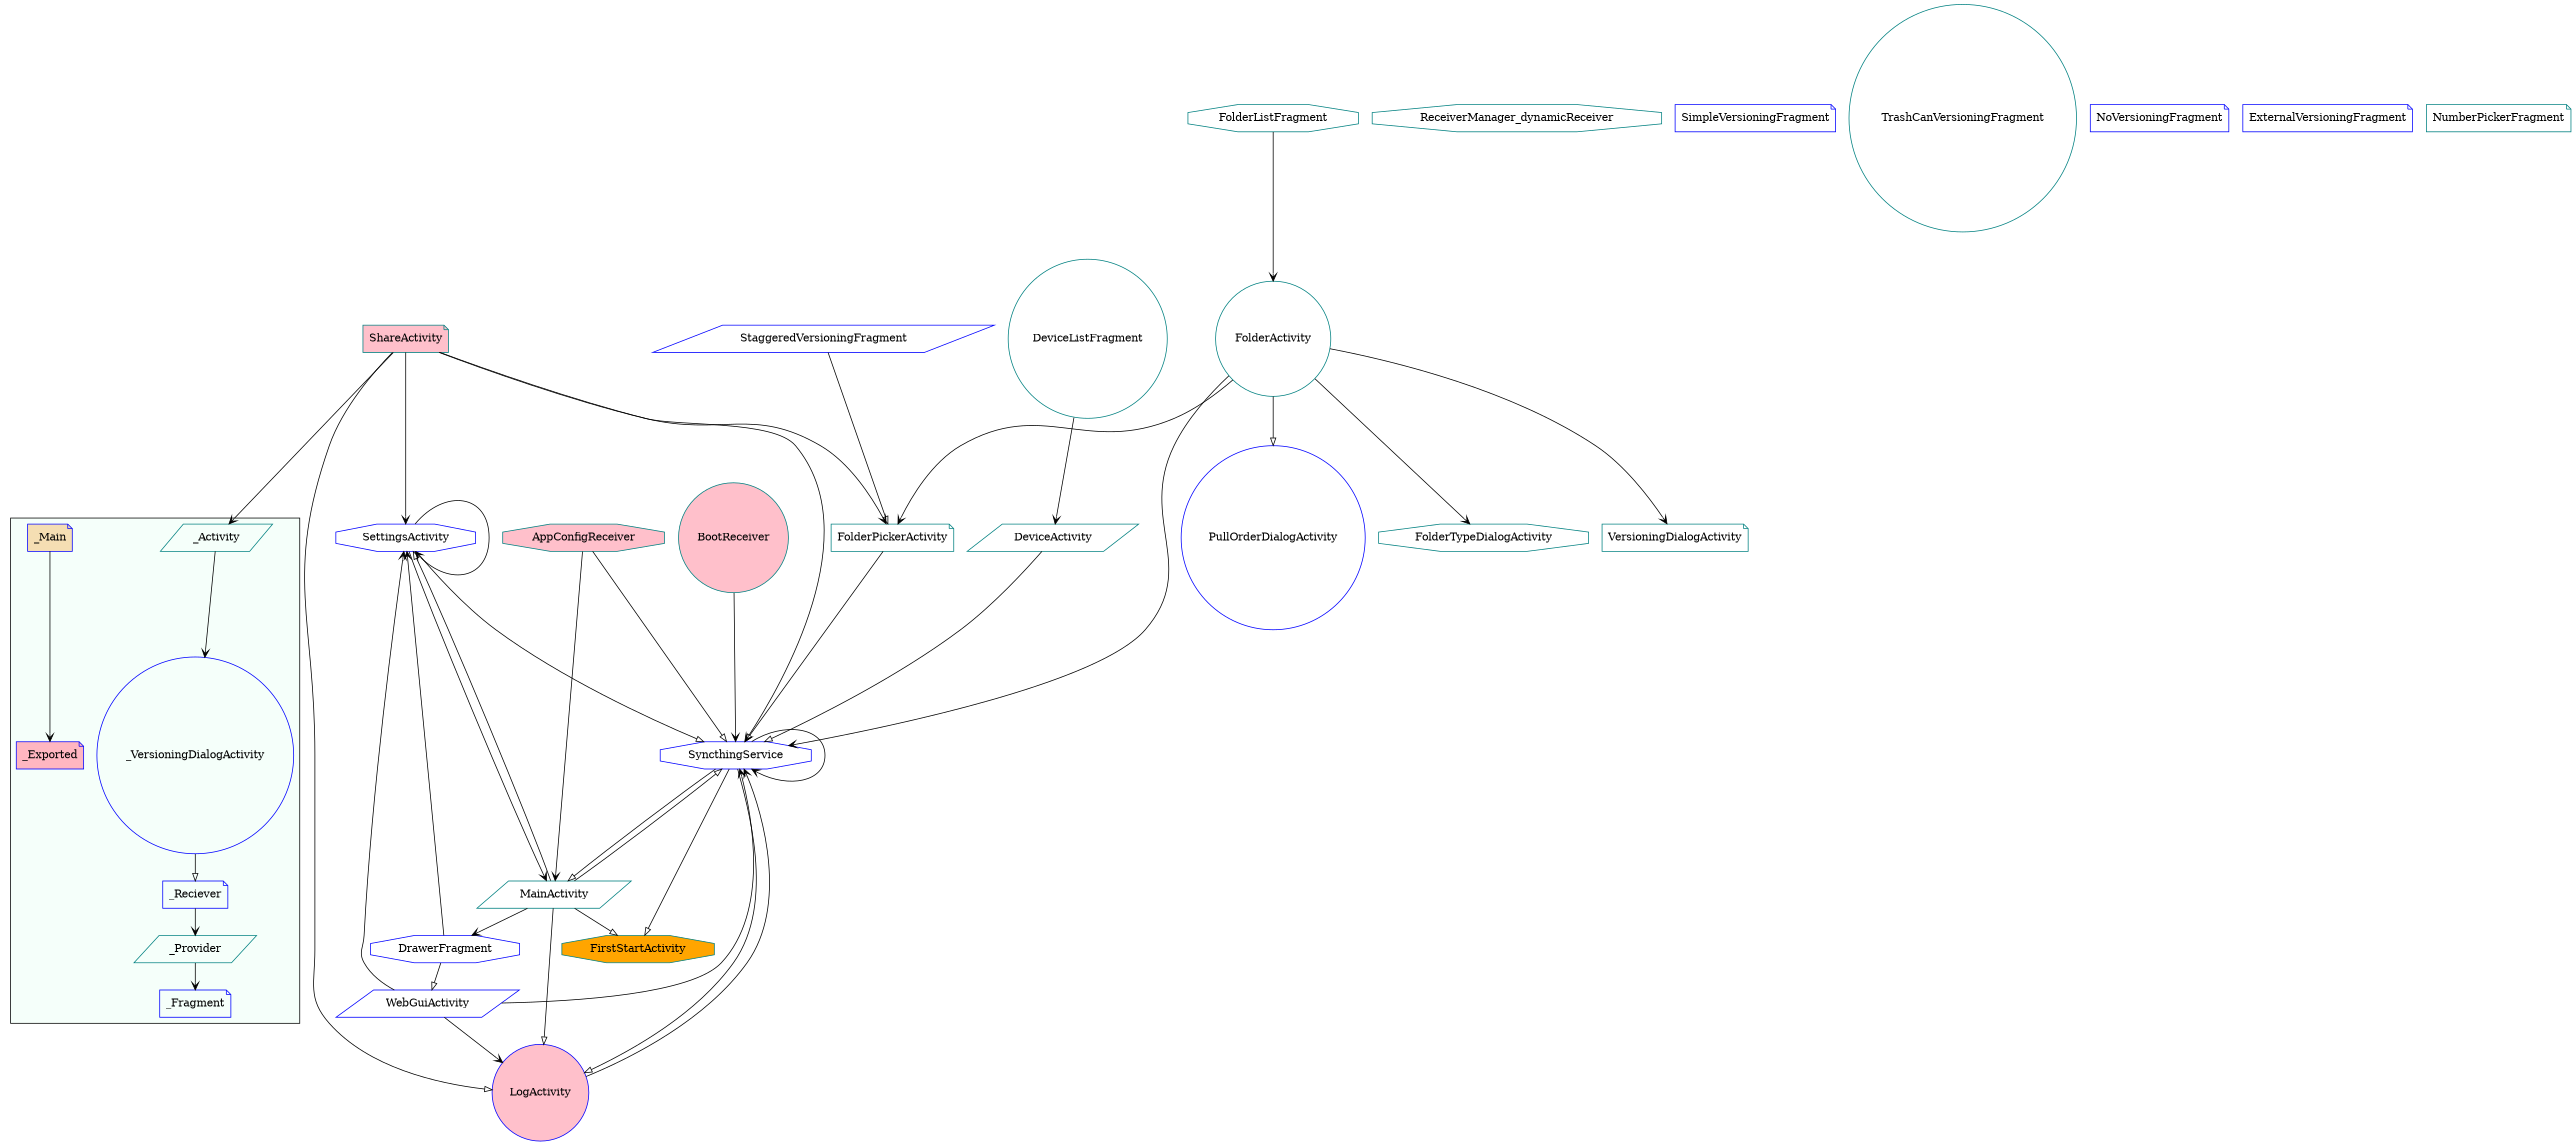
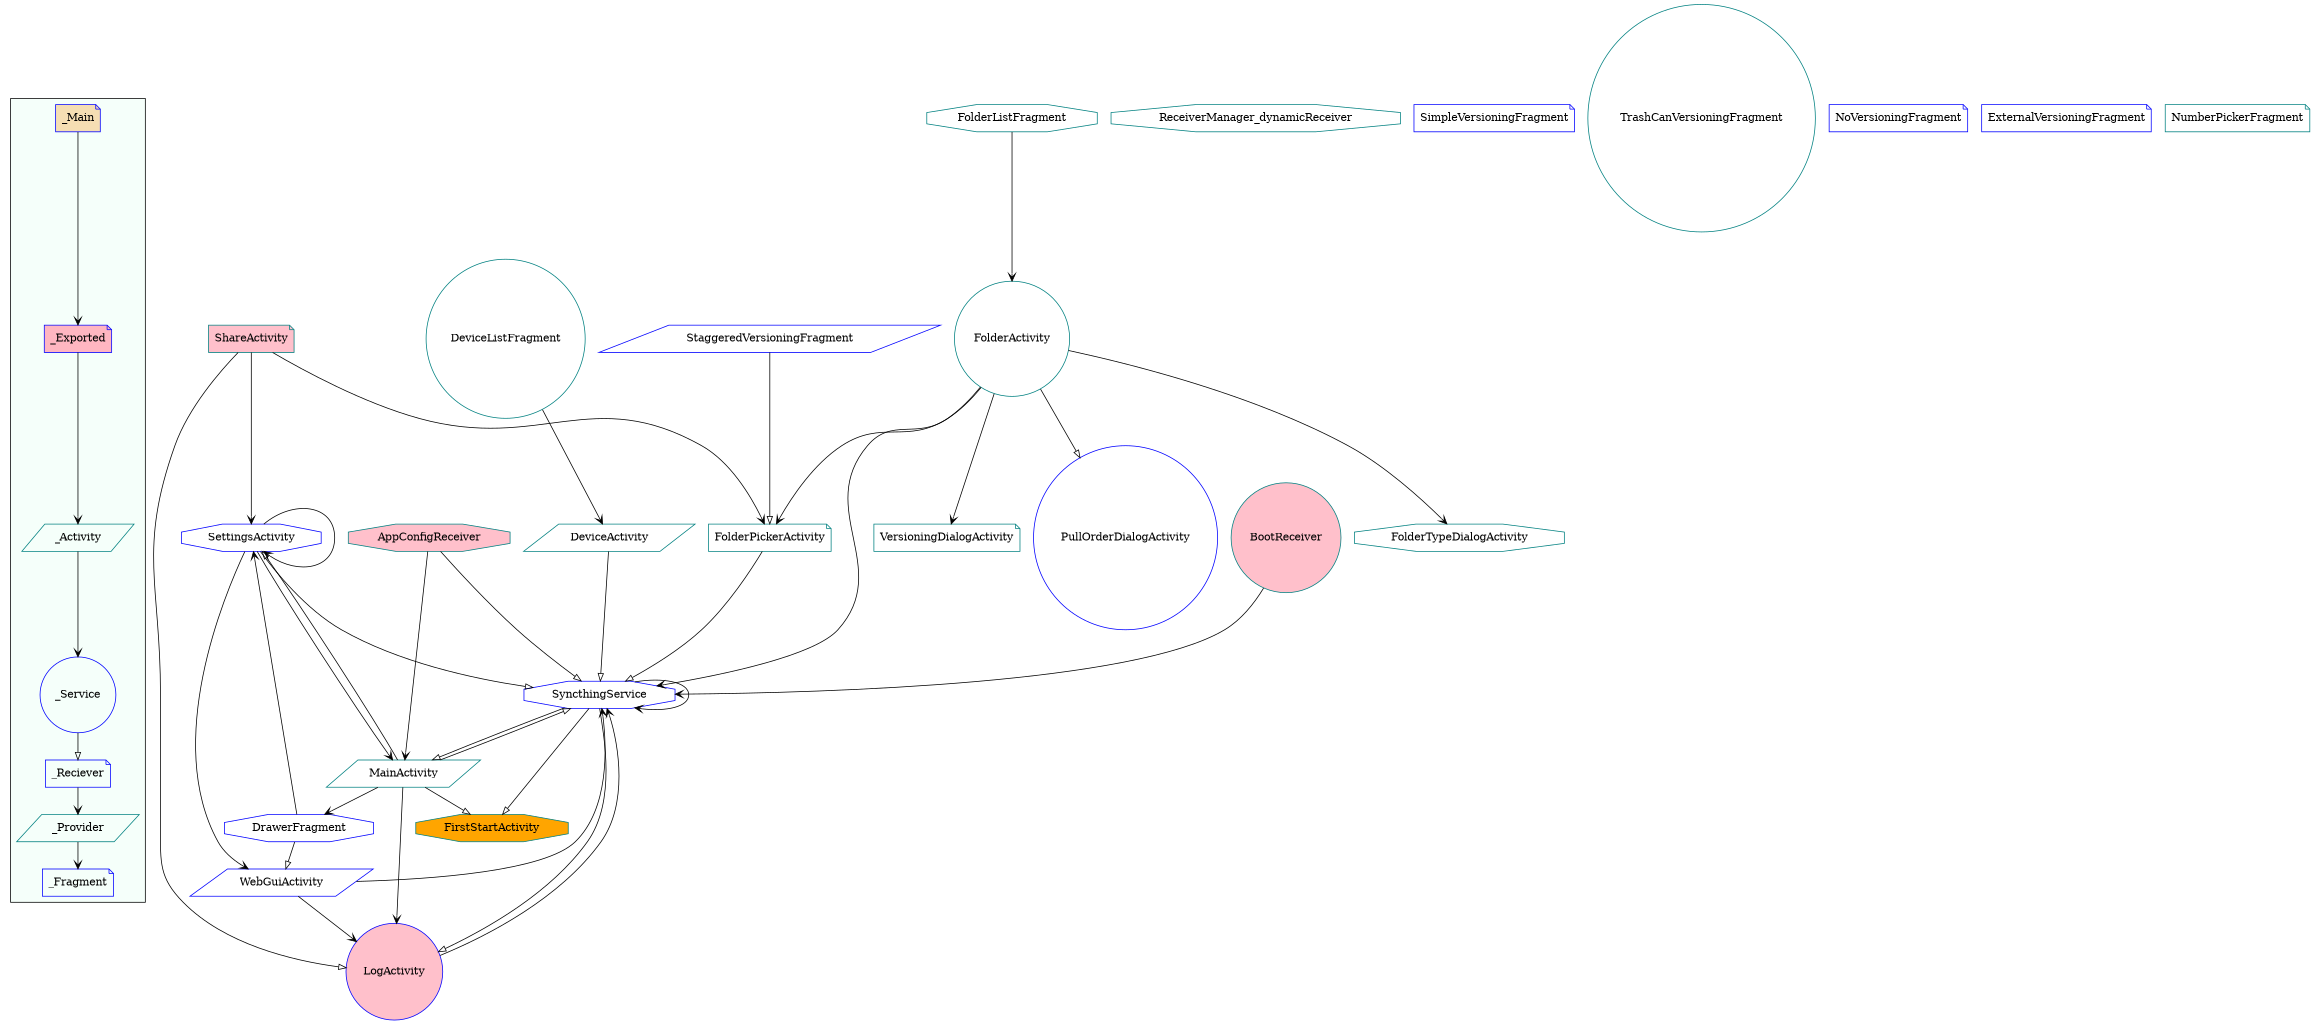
(770, 432) -> none
(314, 435) -> (78, 434)
(195, 755) -> (78, 695)
(376, 781) -> (198, 711)
(549, 973) -> (400, 851)
